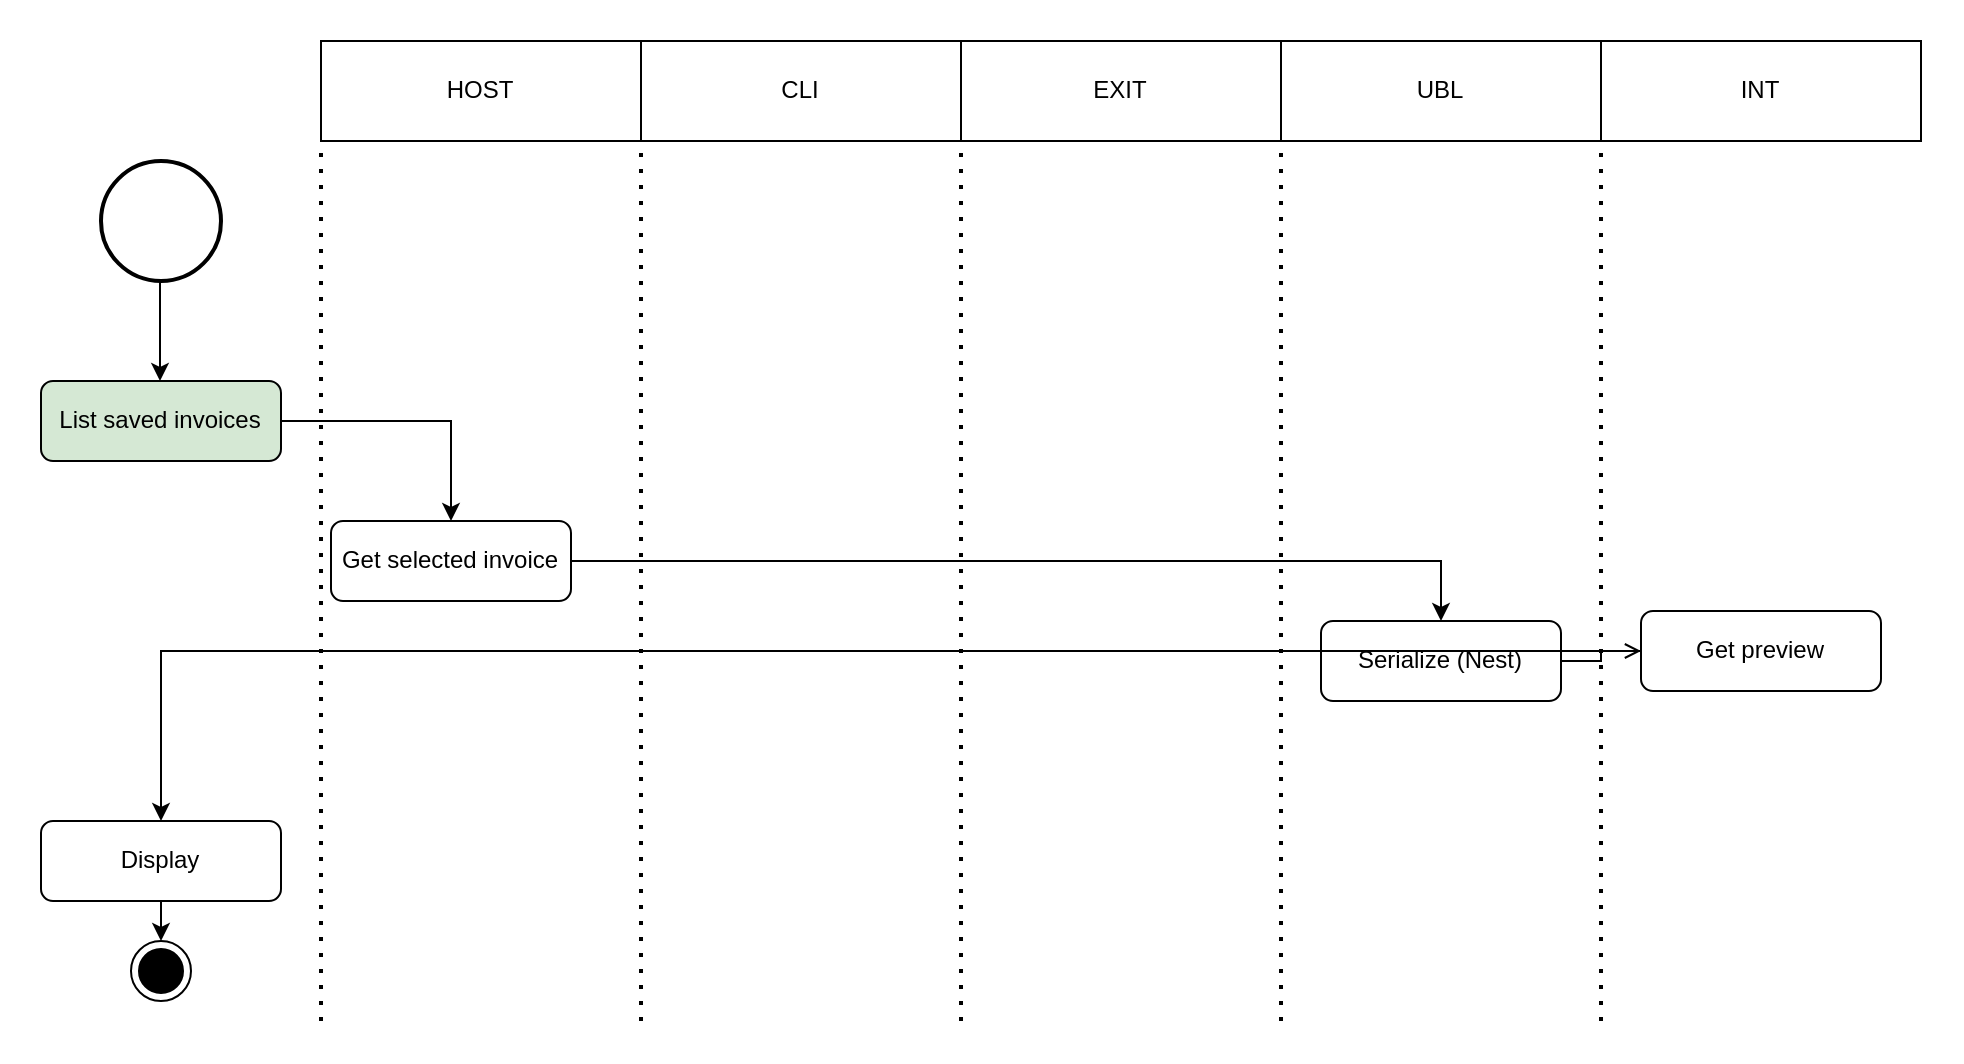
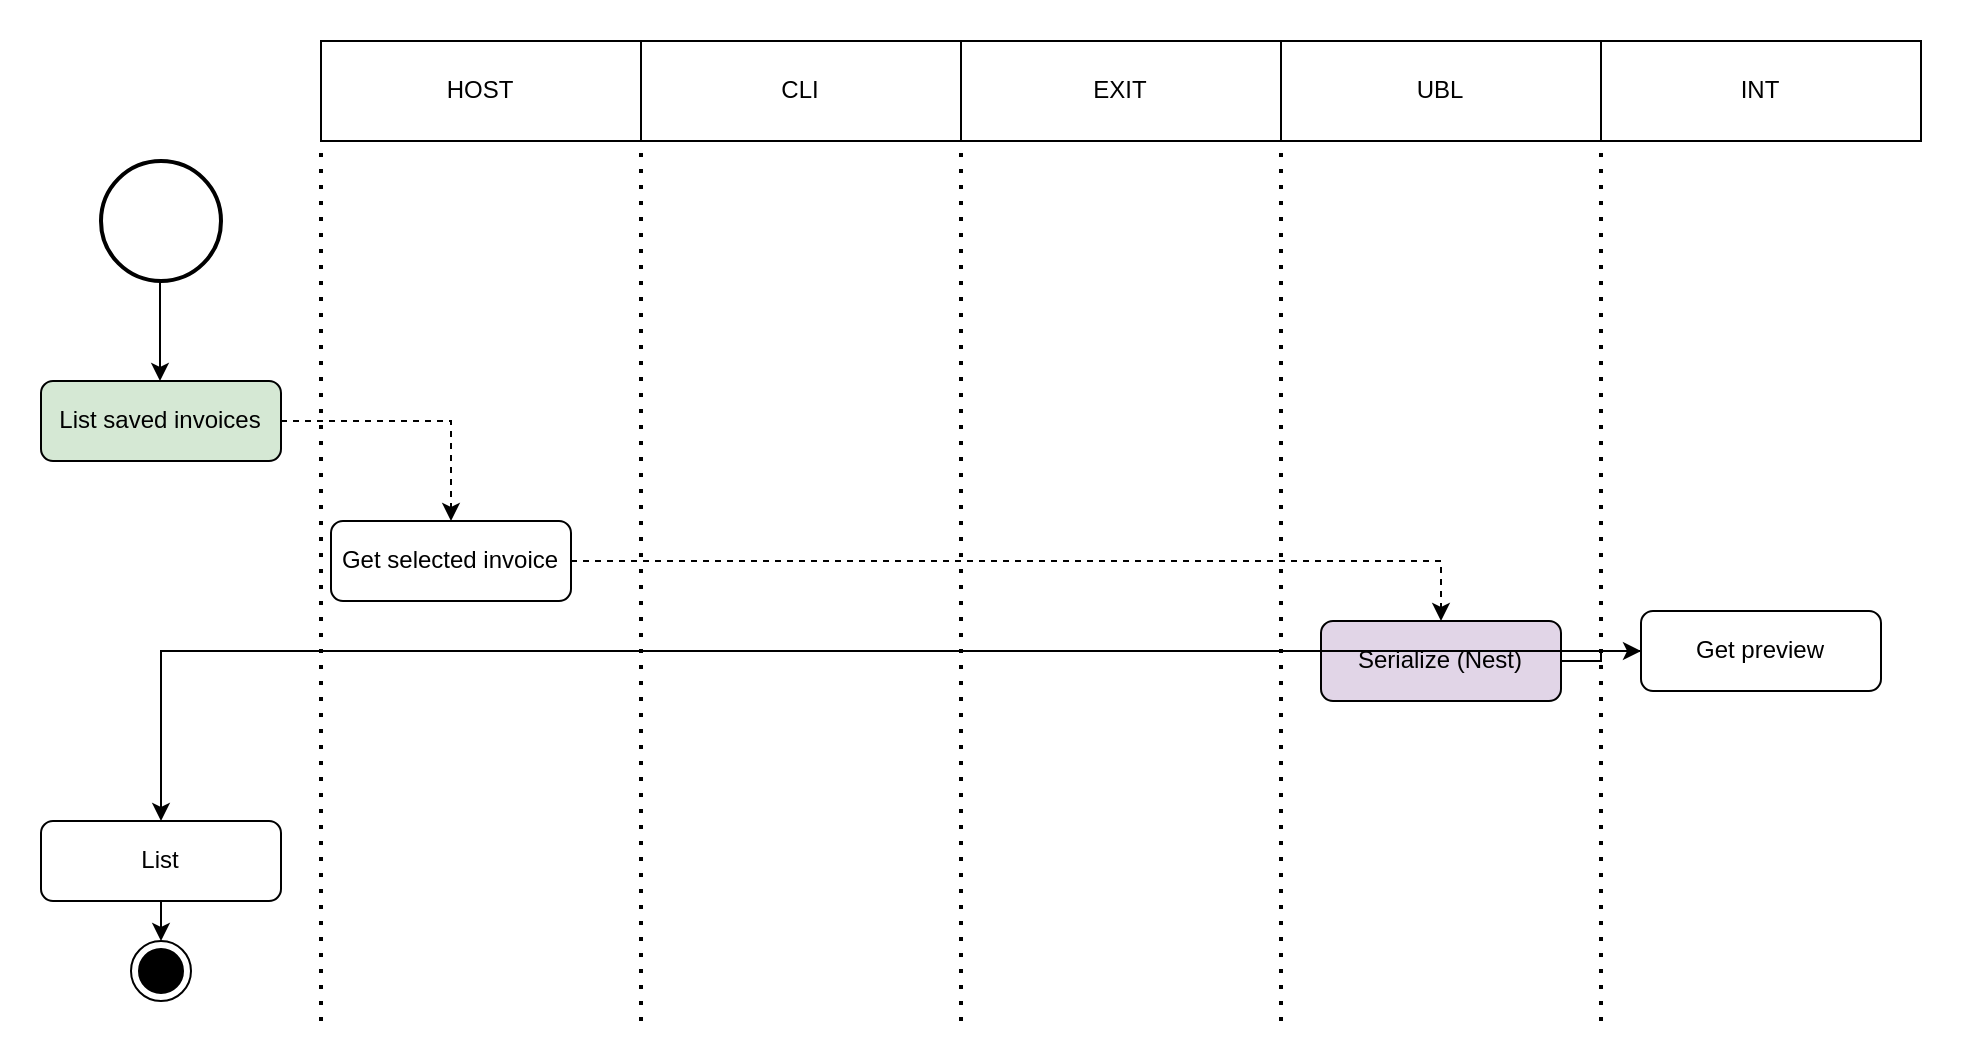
(409, 421) -> (409, 421)
(1224, 561) -> (1224, 561)
(1441, 661) -> (1441, 661)
(1561, 661) -> (1561, 661)
(161, 861) -> (161, 861)
